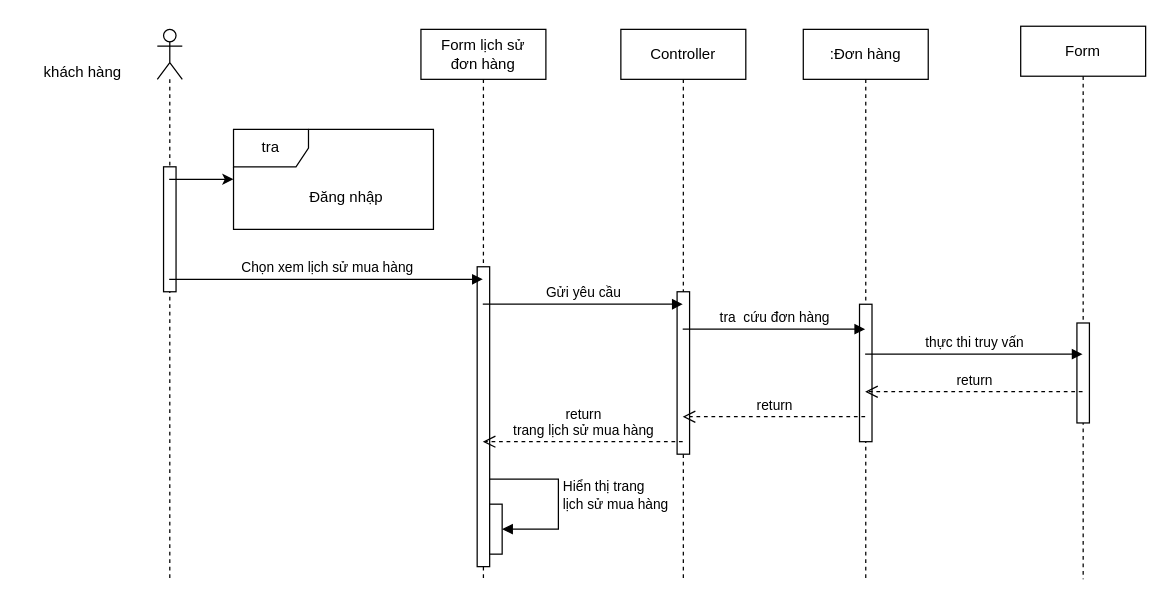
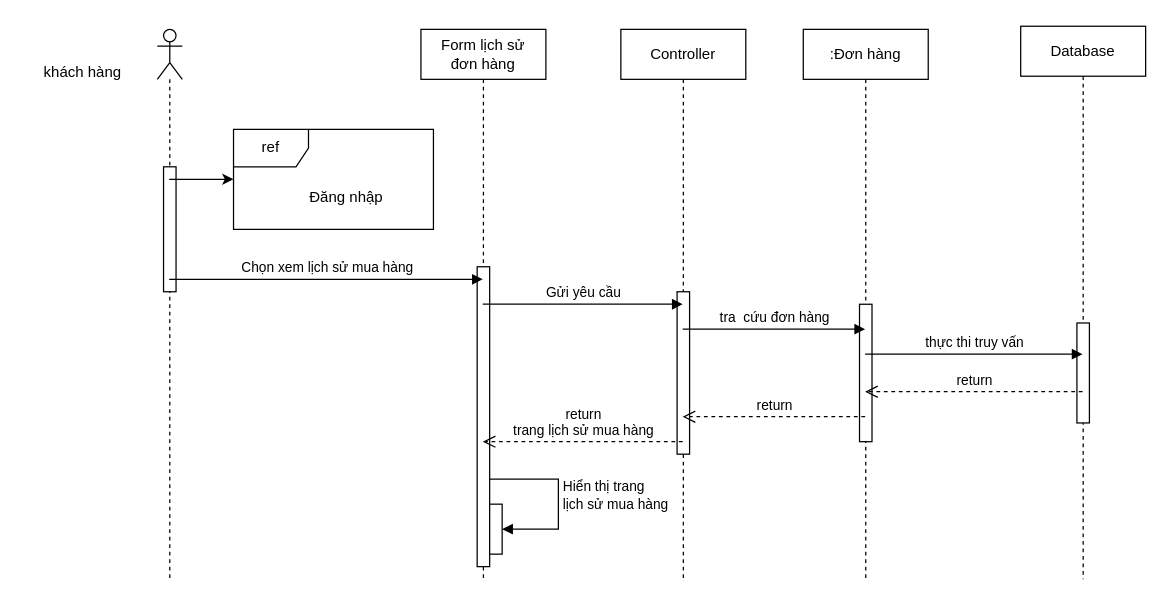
(1083, 52) -> (1083, 52)
(271, 148) -> (271, 148)
